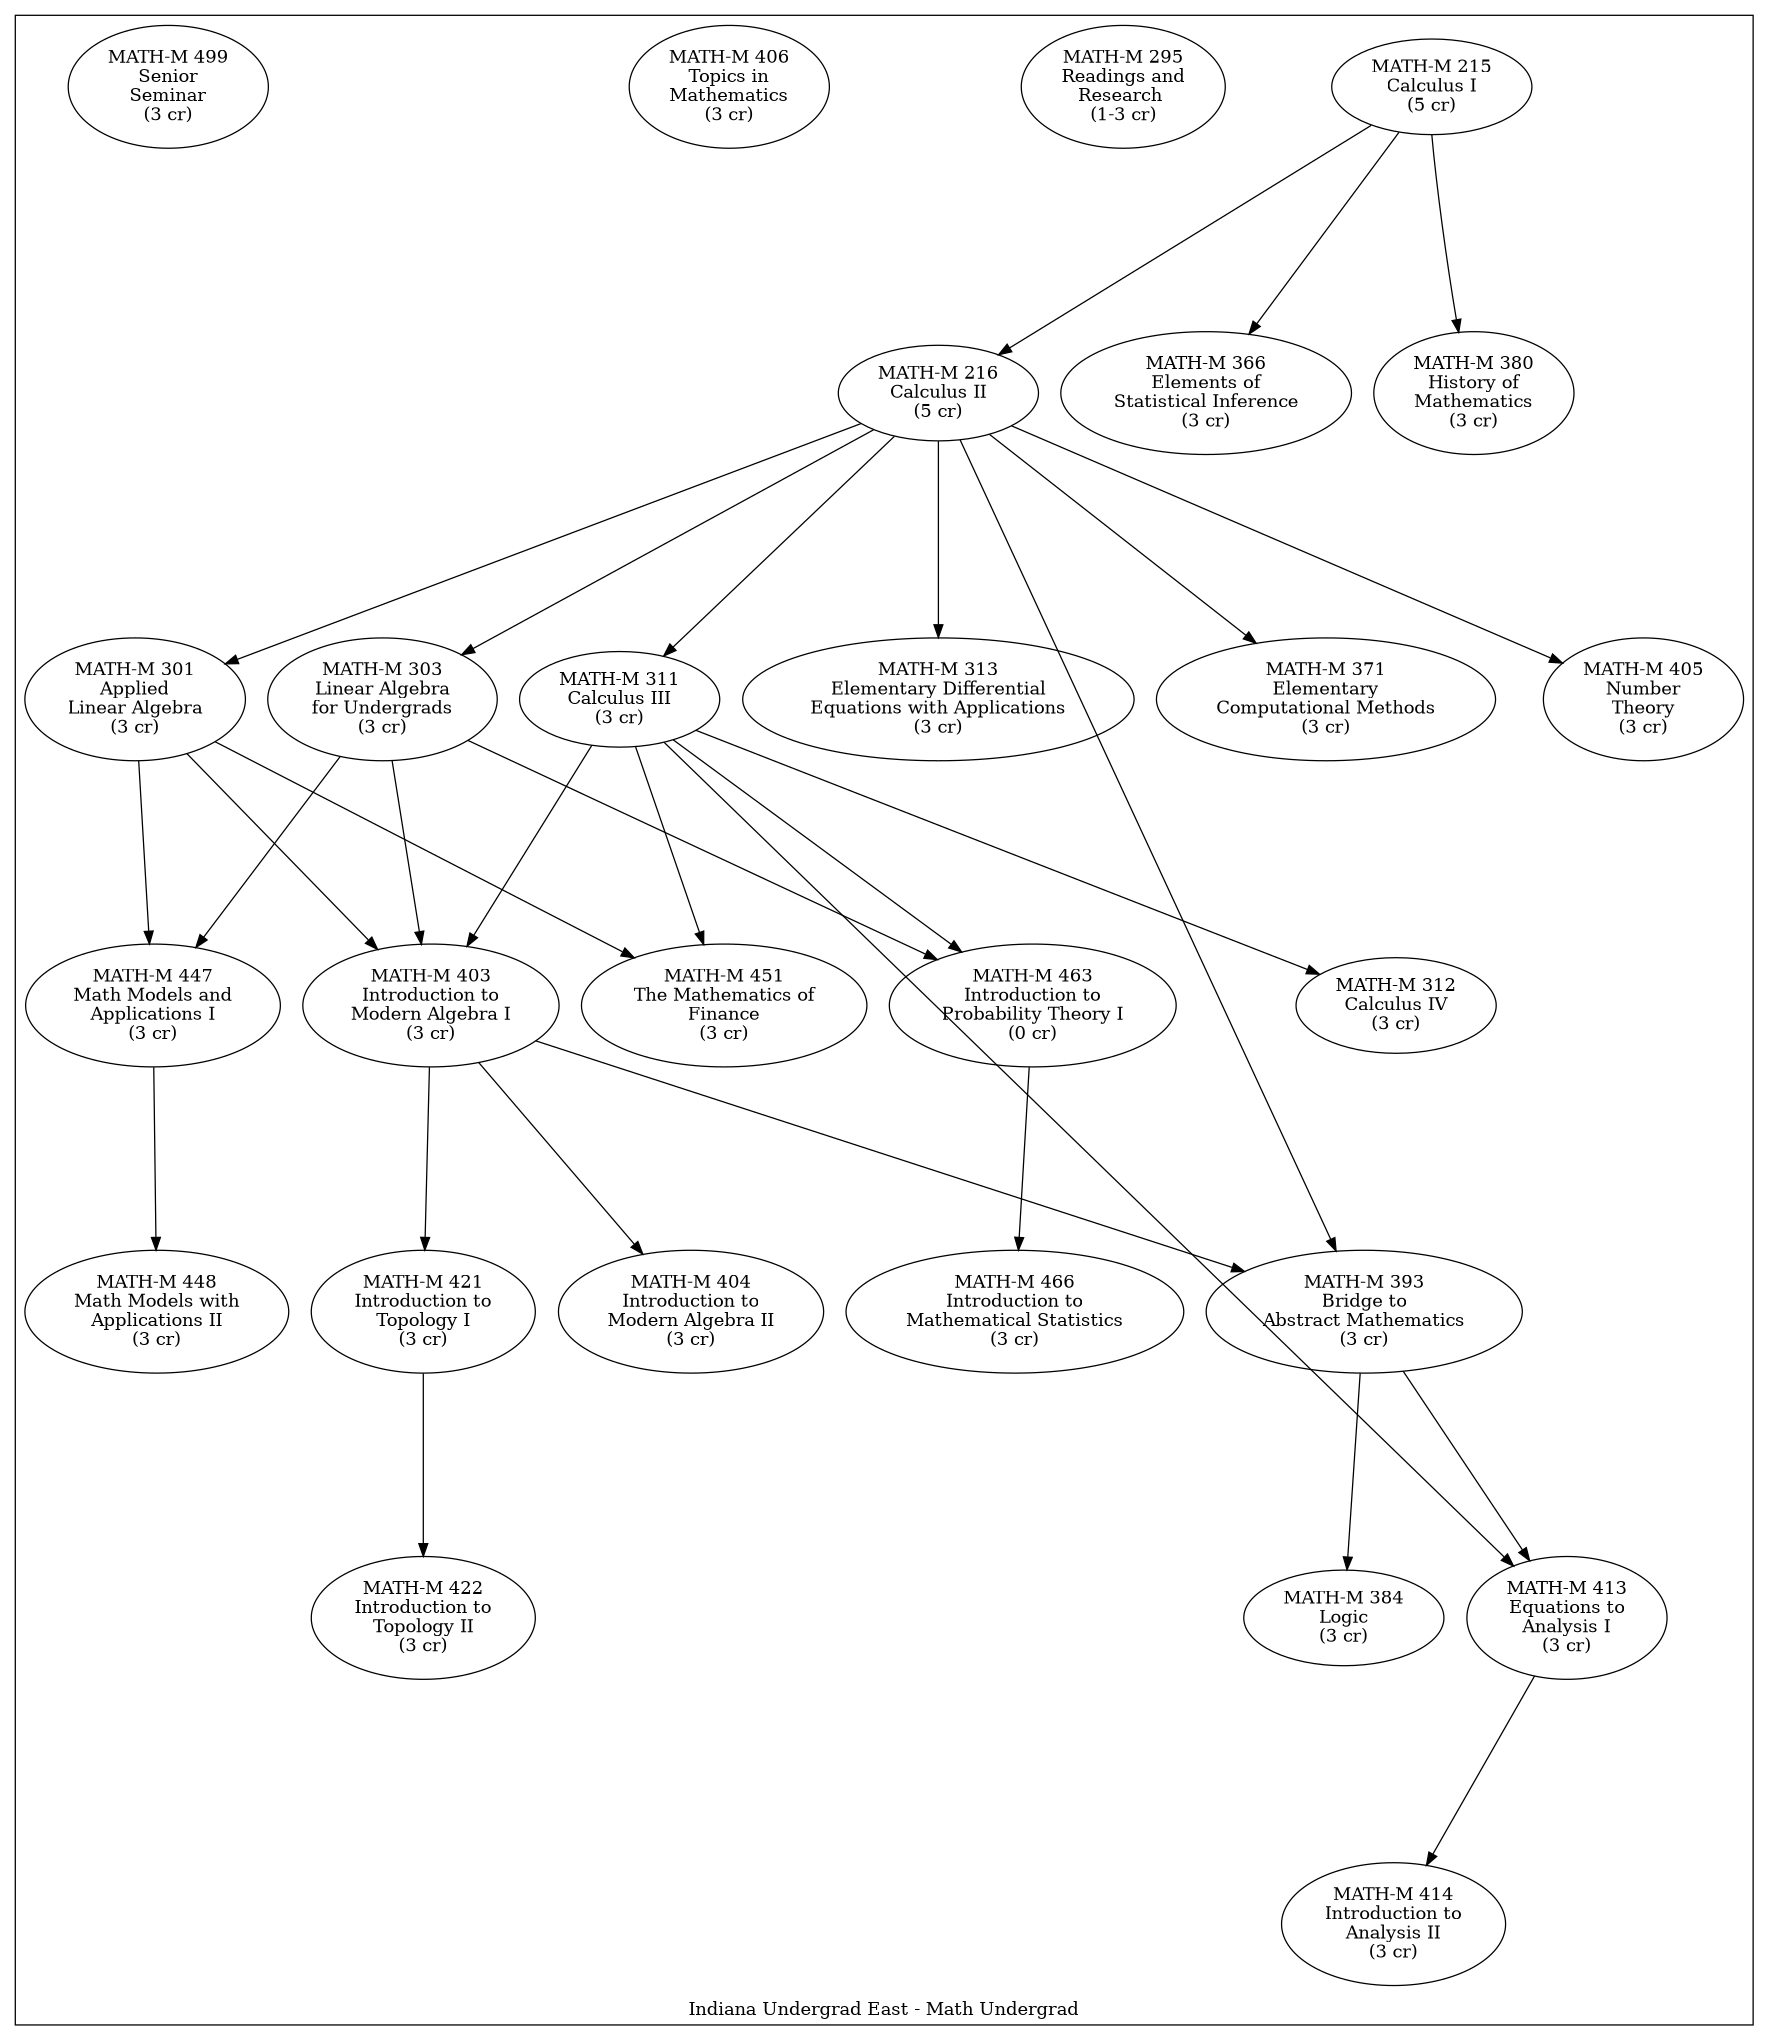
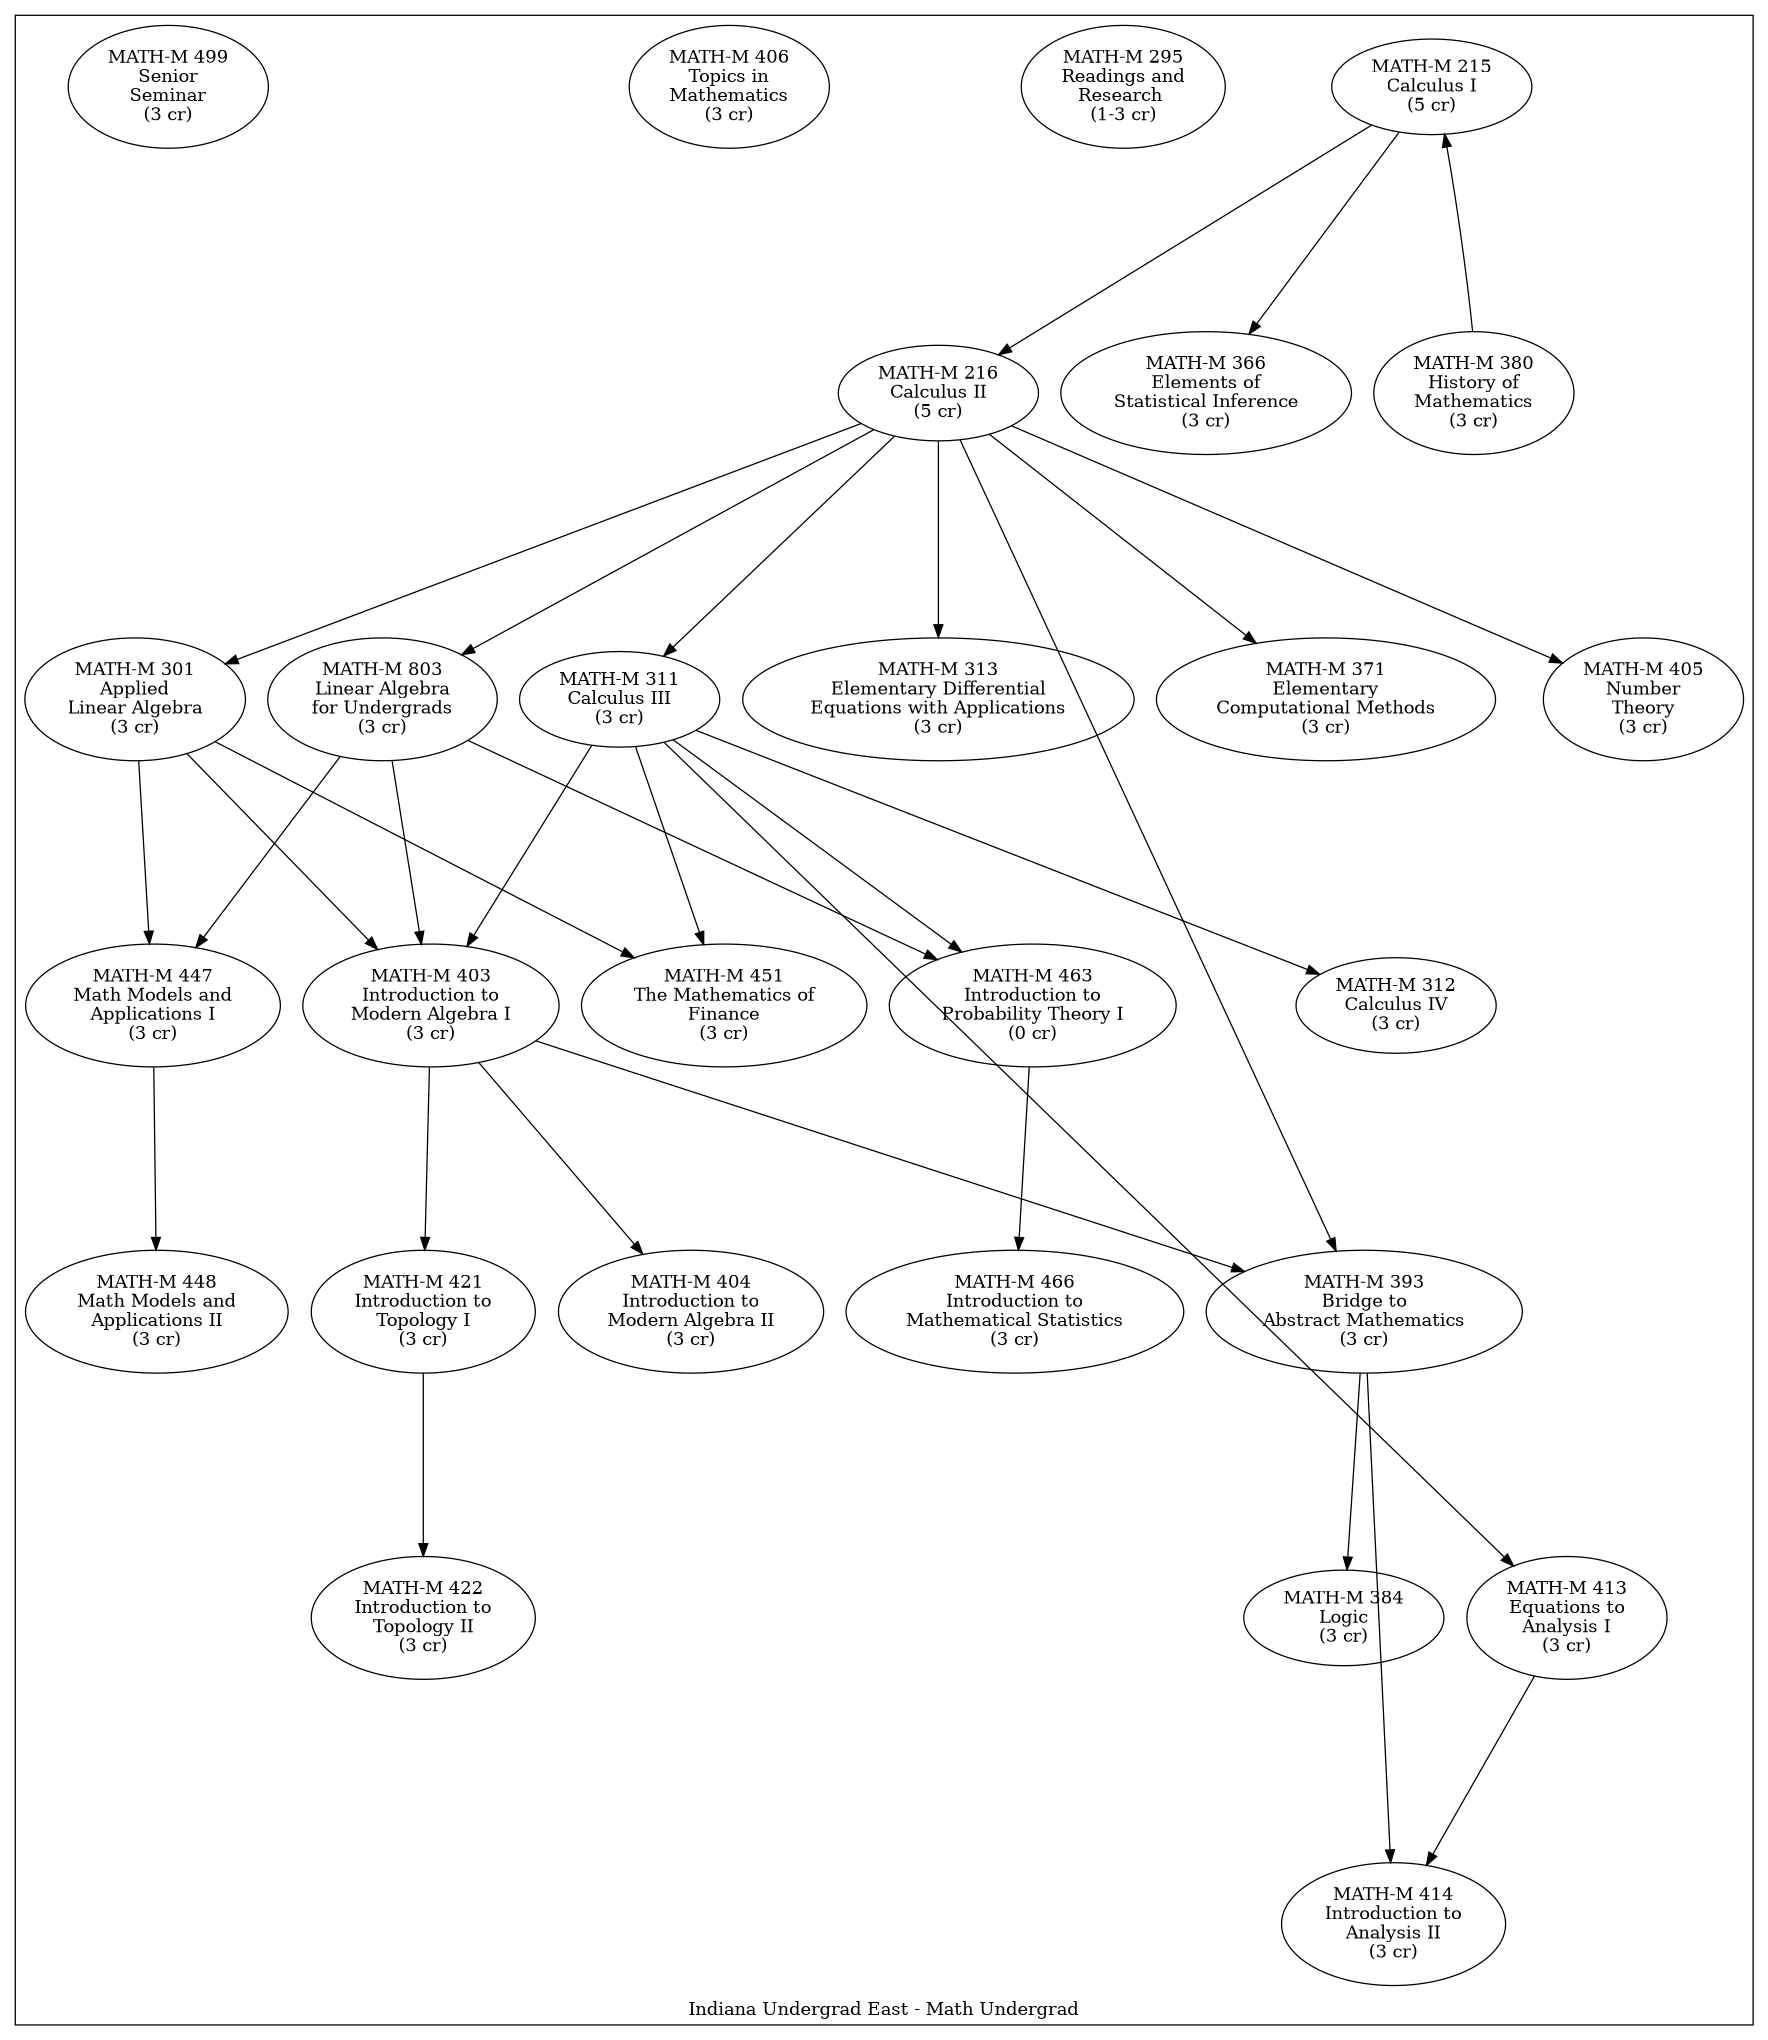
(1443, 228) -> (1461, 239)
(382, 699) -> (382, 699)
(157, 1312) -> (157, 1312)
(1463, 1461) -> (1379, 1611)
